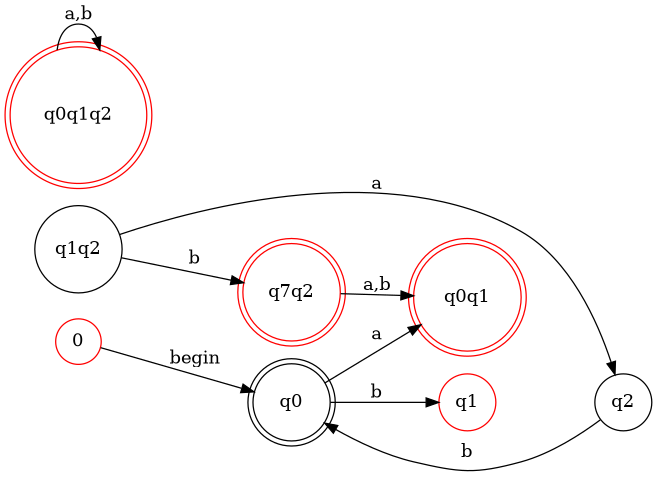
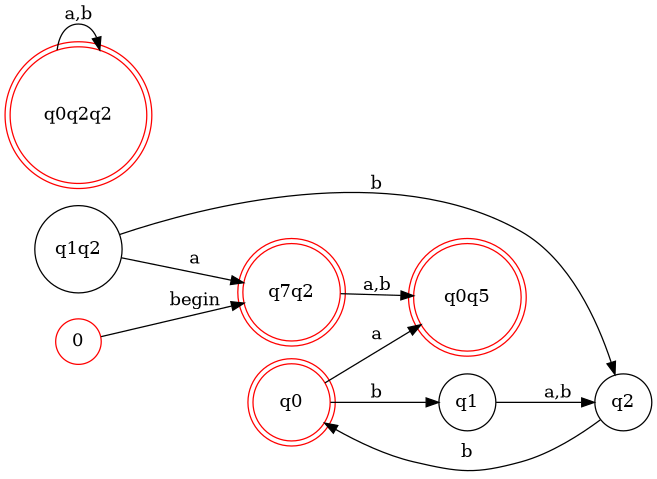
(78, 115) -> (78, 115)
(377, 184) -> (377, 184)
(195, 259) -> (195, 259)
(467, 297) -> (467, 297)
(171, 368) -> (166, 321)
(292, 402) -> (292, 402)
(467, 402) -> (467, 402)
none -> (539, 402)
